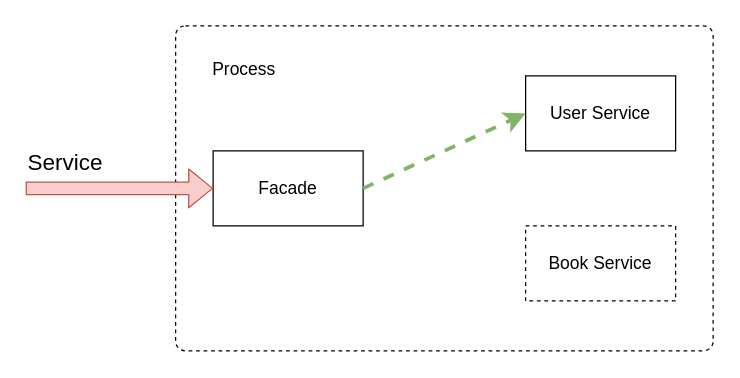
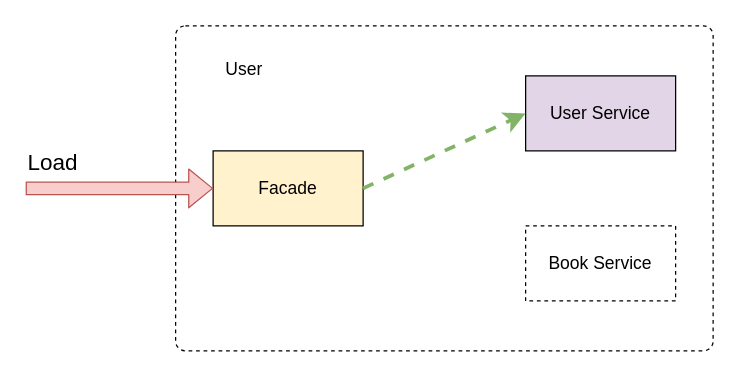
(244, 69) -> (244, 69)
(601, 113) -> (601, 113)
(56, 163) -> (45, 163)
(288, 188) -> (288, 188)
